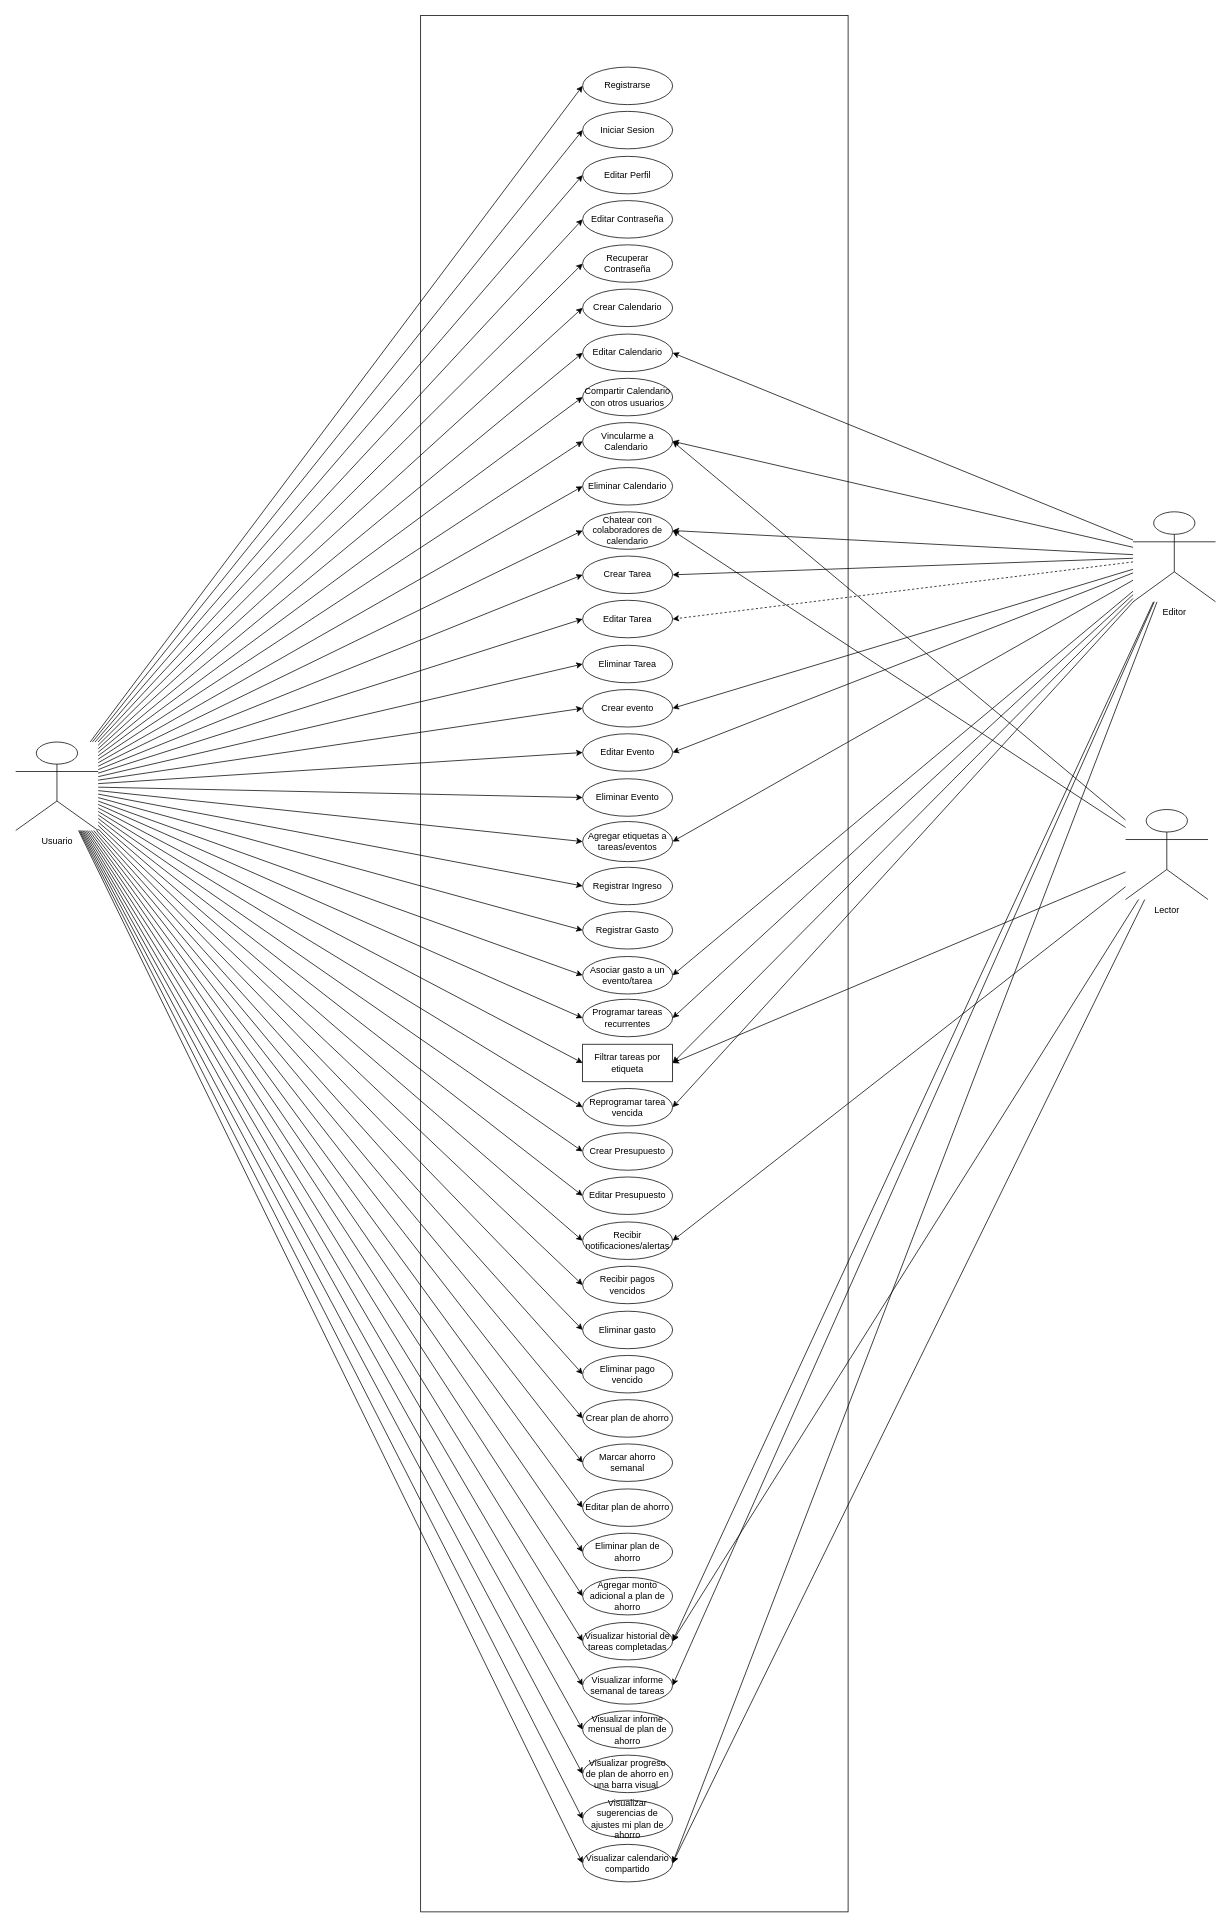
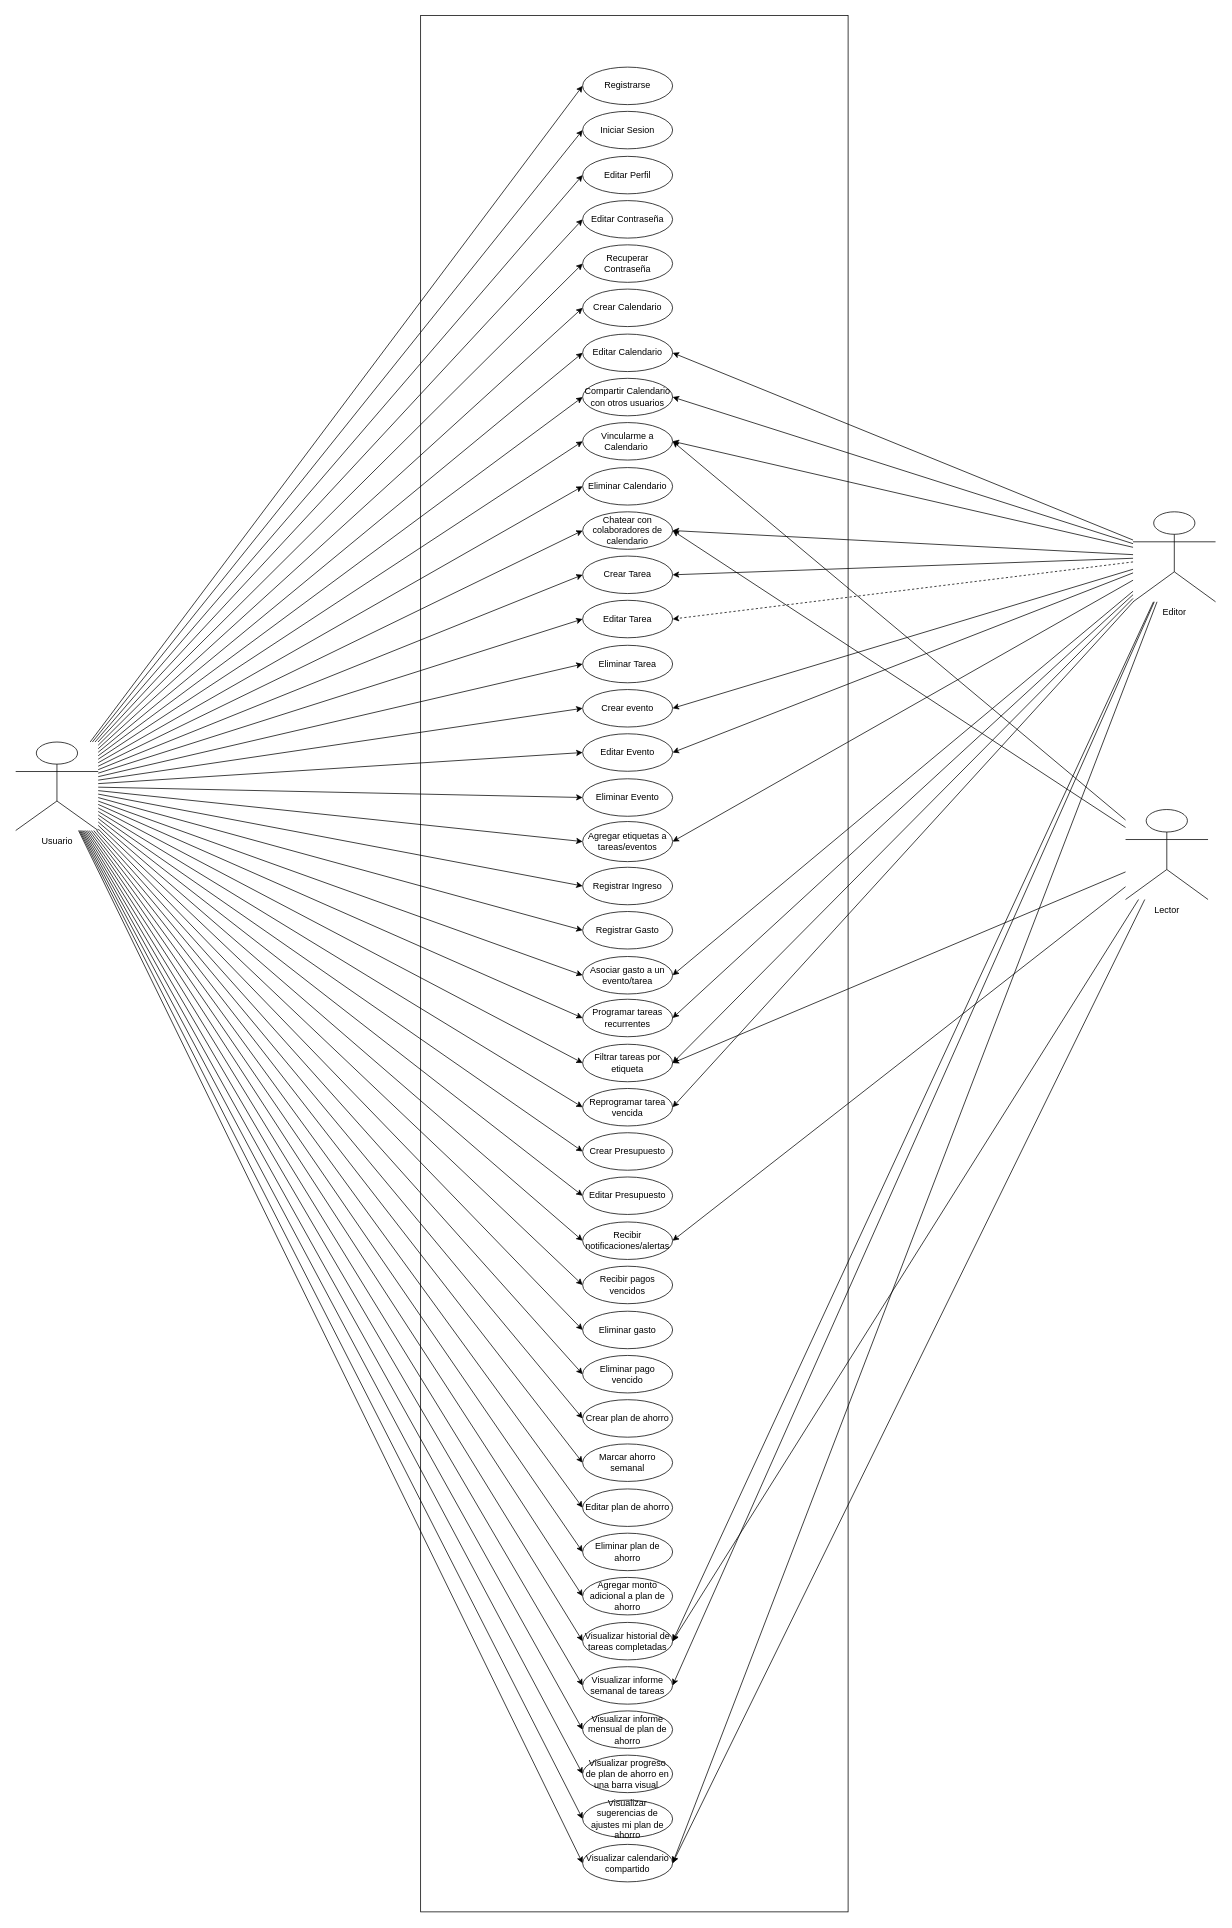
none -> (905, 471)
(627, 1063) -> (627, 1063)
